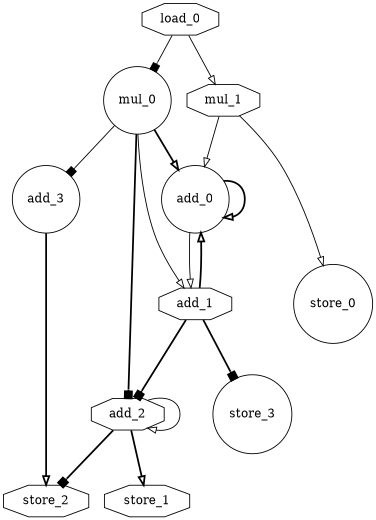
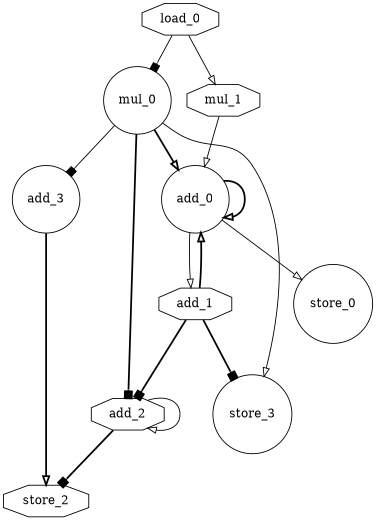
(290, 181) -> (258, 247)
(148, 211) -> (273, 214)
(147, 501) -> none
